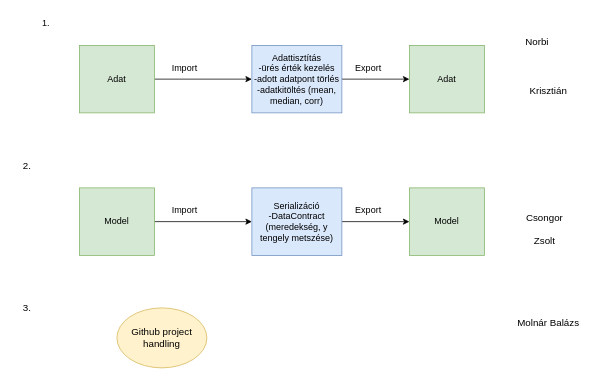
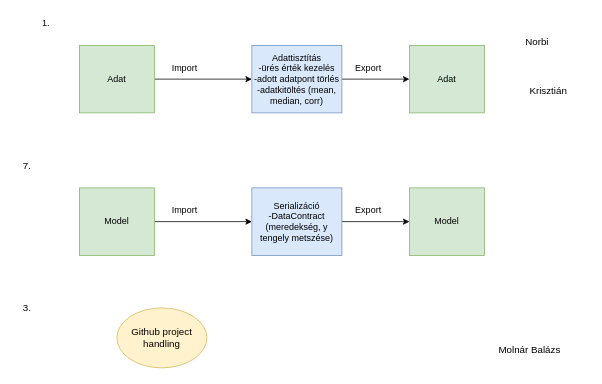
(27, 165) -> (27, 165)
(544, 218) -> none
(544, 240) -> none
(548, 323) -> (529, 349)
